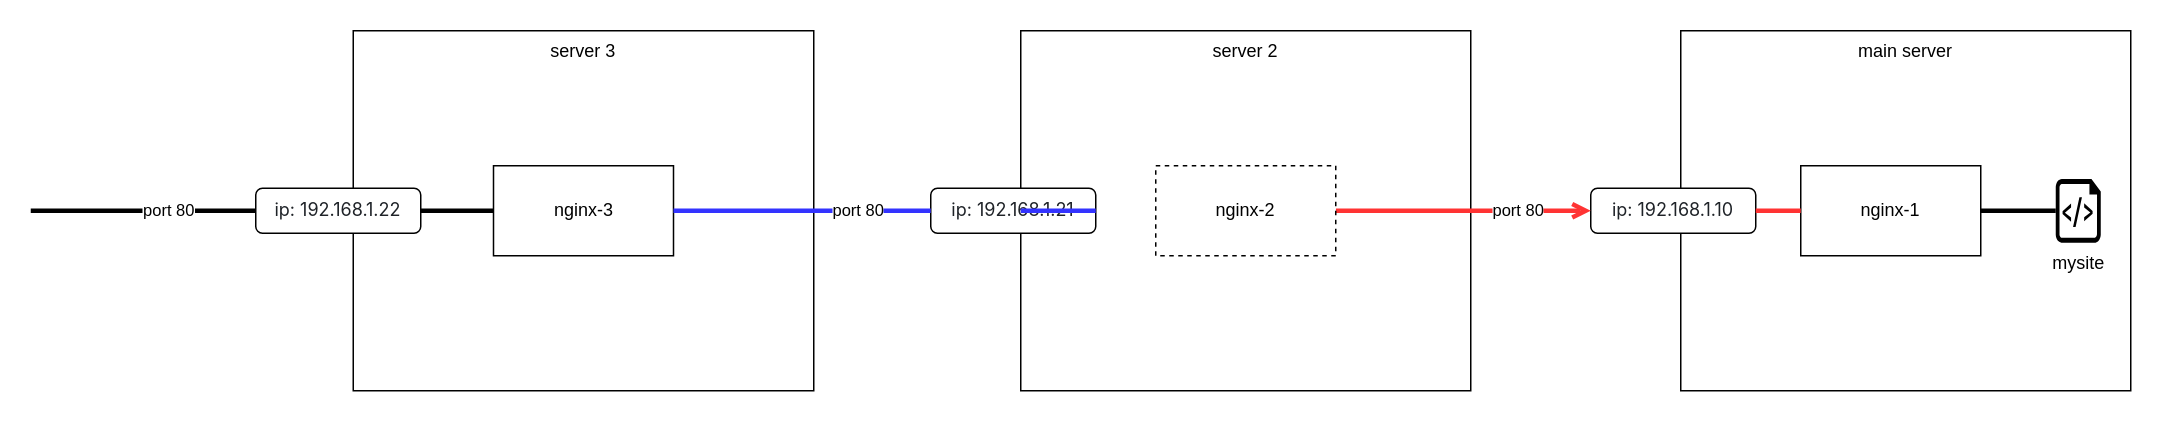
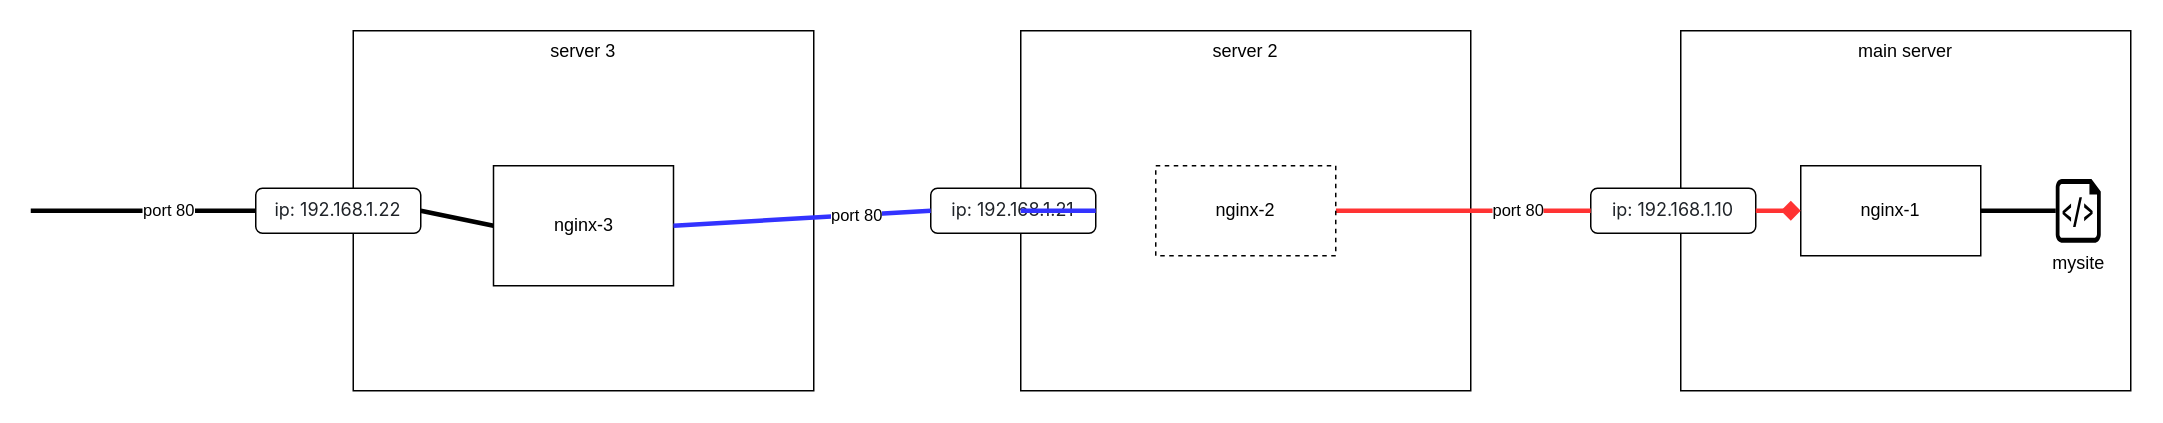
(584, 211) -> (584, 226)
(1577, 211) -> (1582, 211)
(1791, 211) -> (1783, 211)
